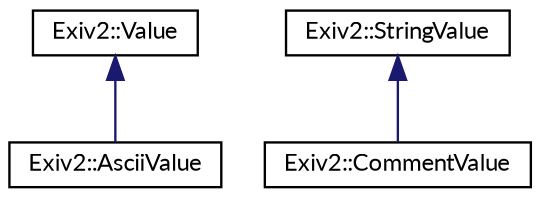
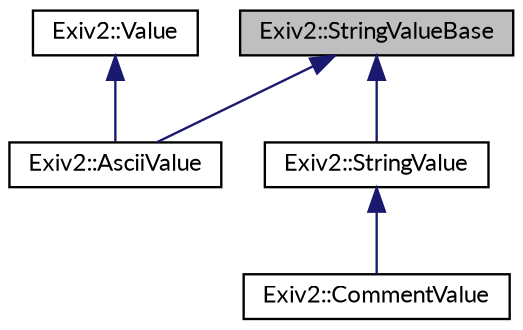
none -> (377, 33)
